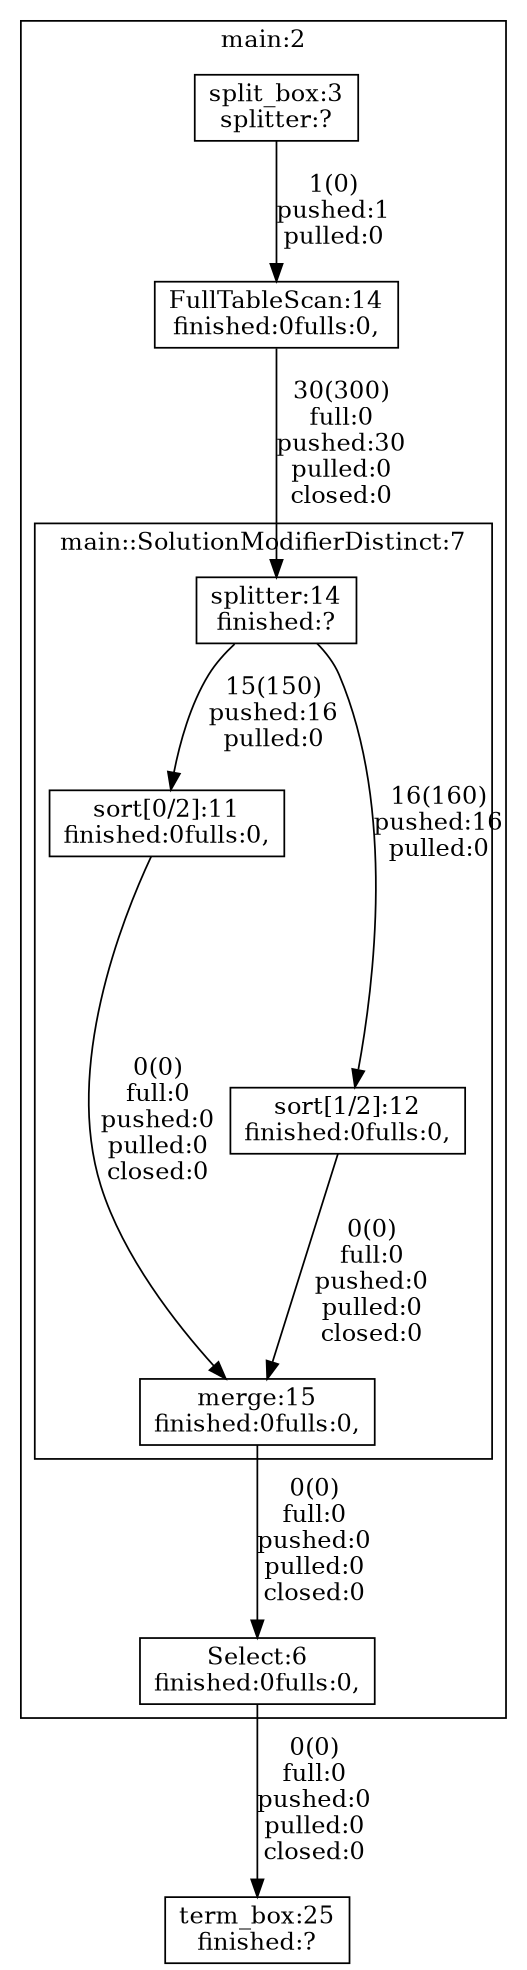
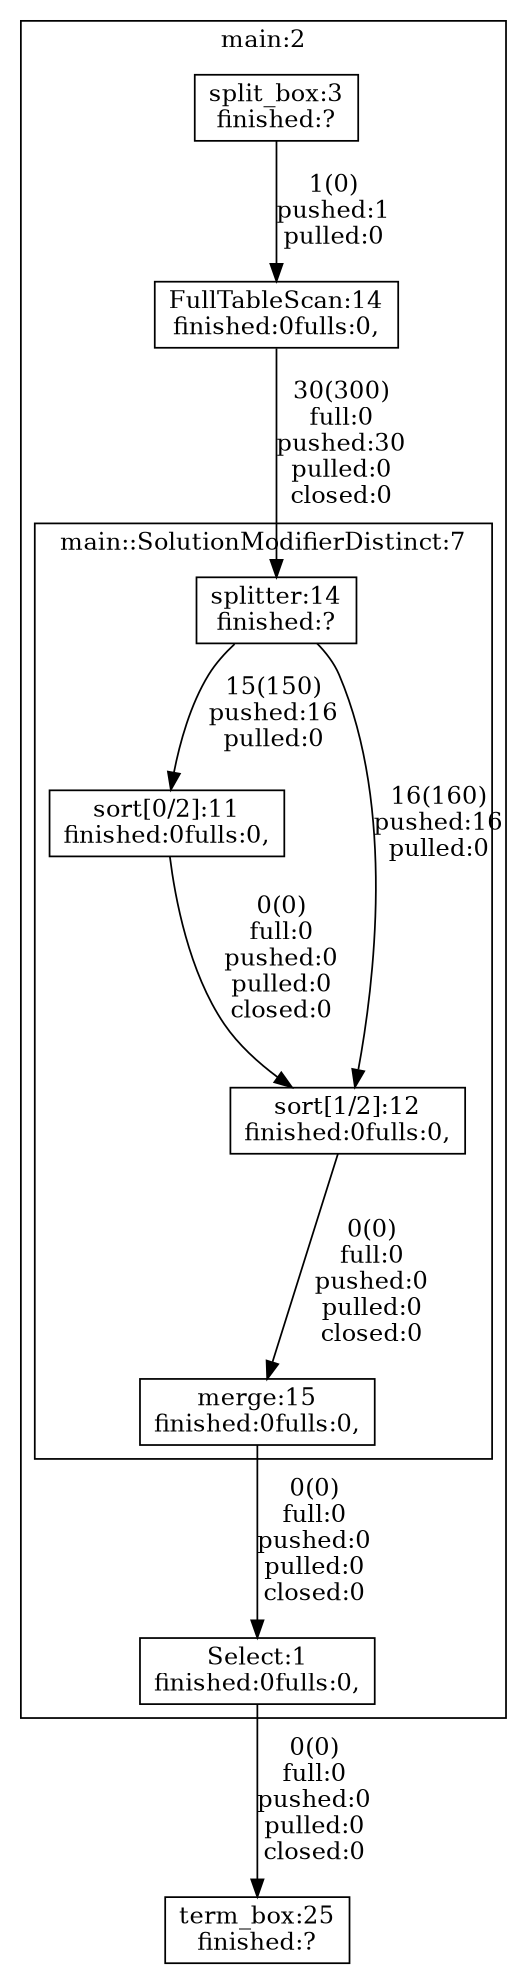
(276, 108) -> (276, 108)
(90, 1124) -> (201, 979)
(257, 1671) -> (257, 1671)
